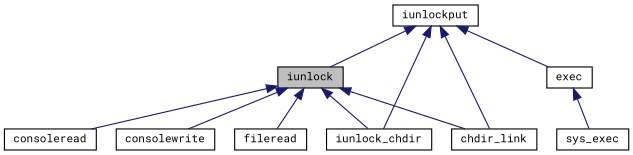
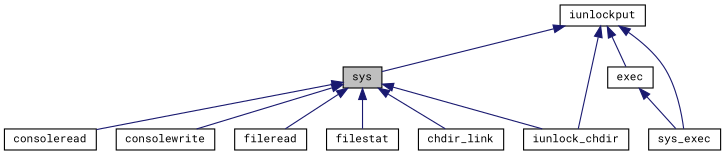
(310, 77) -> (363, 77)
(467, 83) -> (668, 74)
none -> (363, 139)
